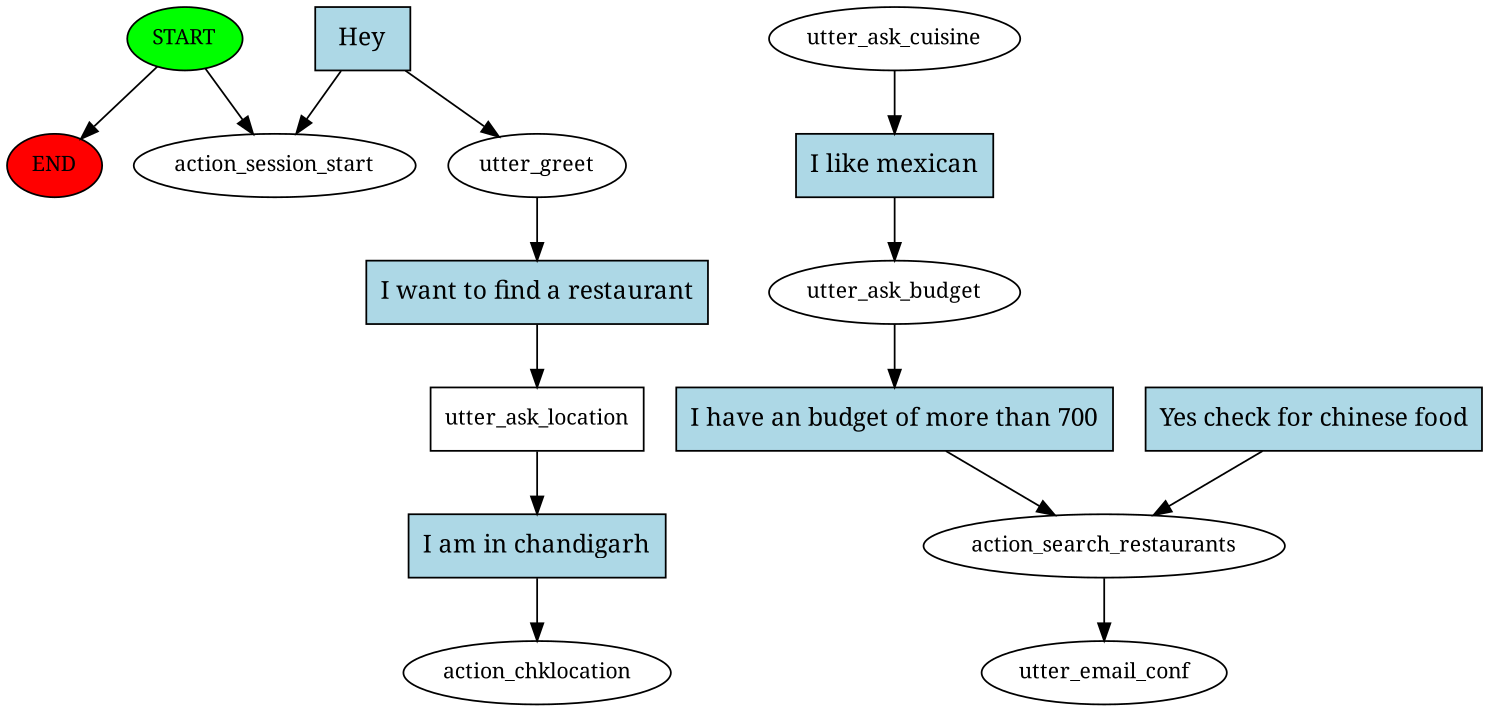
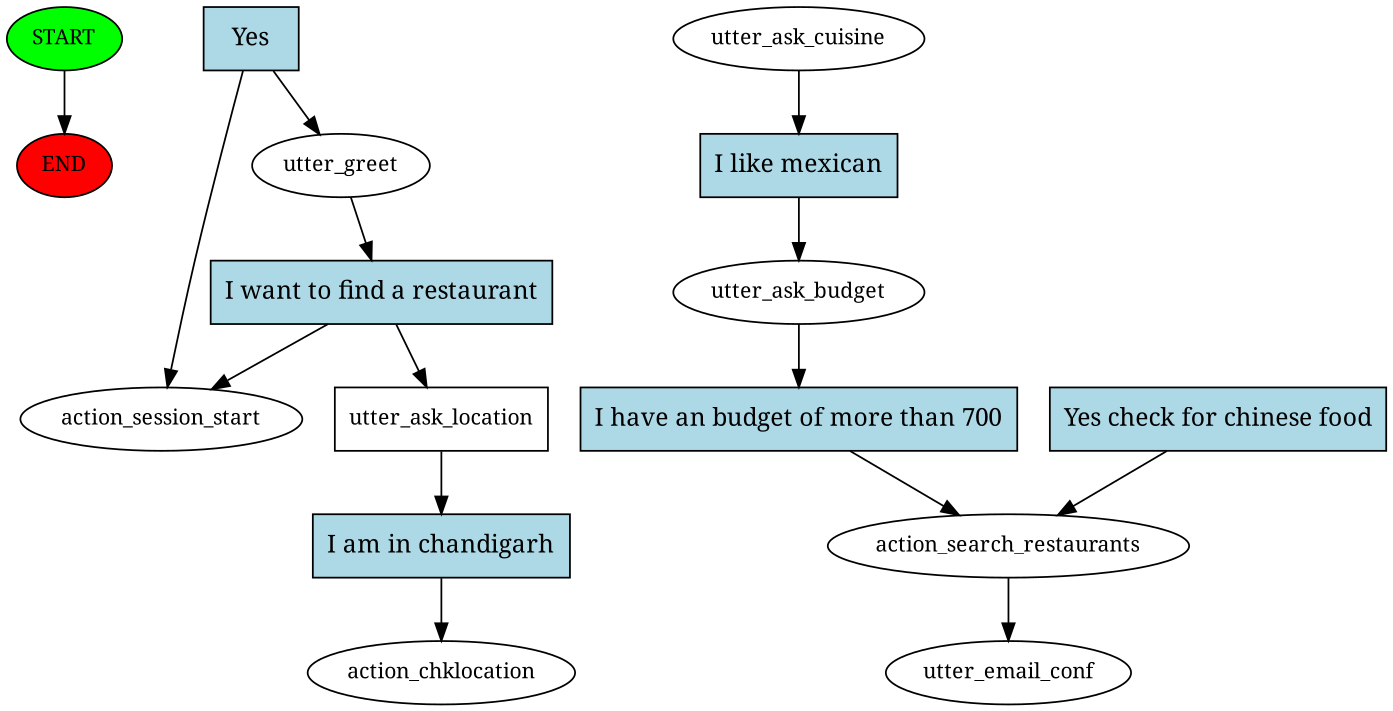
(363, 39) -> (251, 39)
(224, 94) -> (278, 352)
